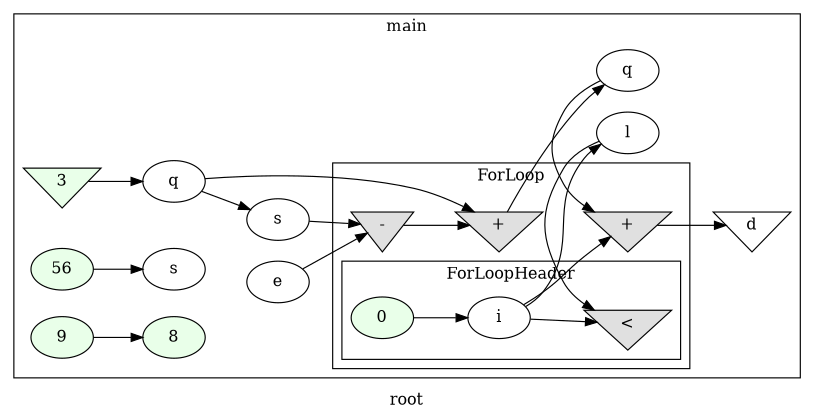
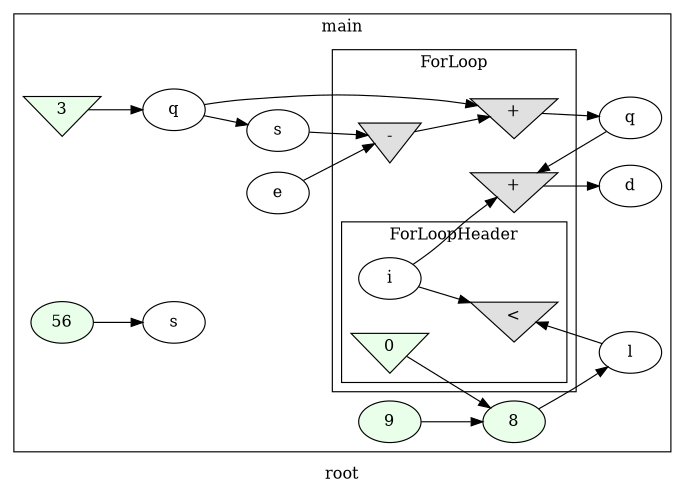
(752, 225) -> (630, 186)
(563, 231) -> (555, 399)
(382, 318) -> (390, 347)
(435, 318) -> (436, 375)
